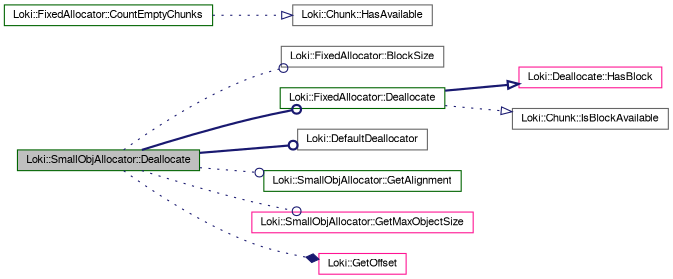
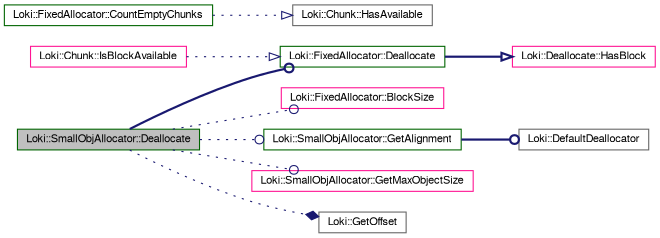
(363, 57) -> (363, 98)
(473, 108) -> (228, 57)
(590, 119) -> (108, 57)
(244, 149) -> (486, 140)
(363, 264) -> (363, 222)
